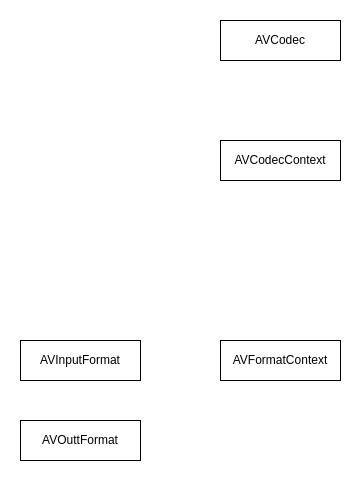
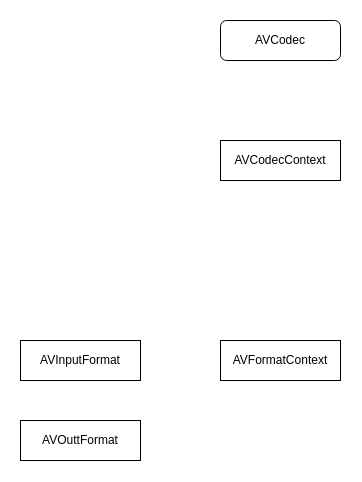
(281, 41) -> (281, 41)
